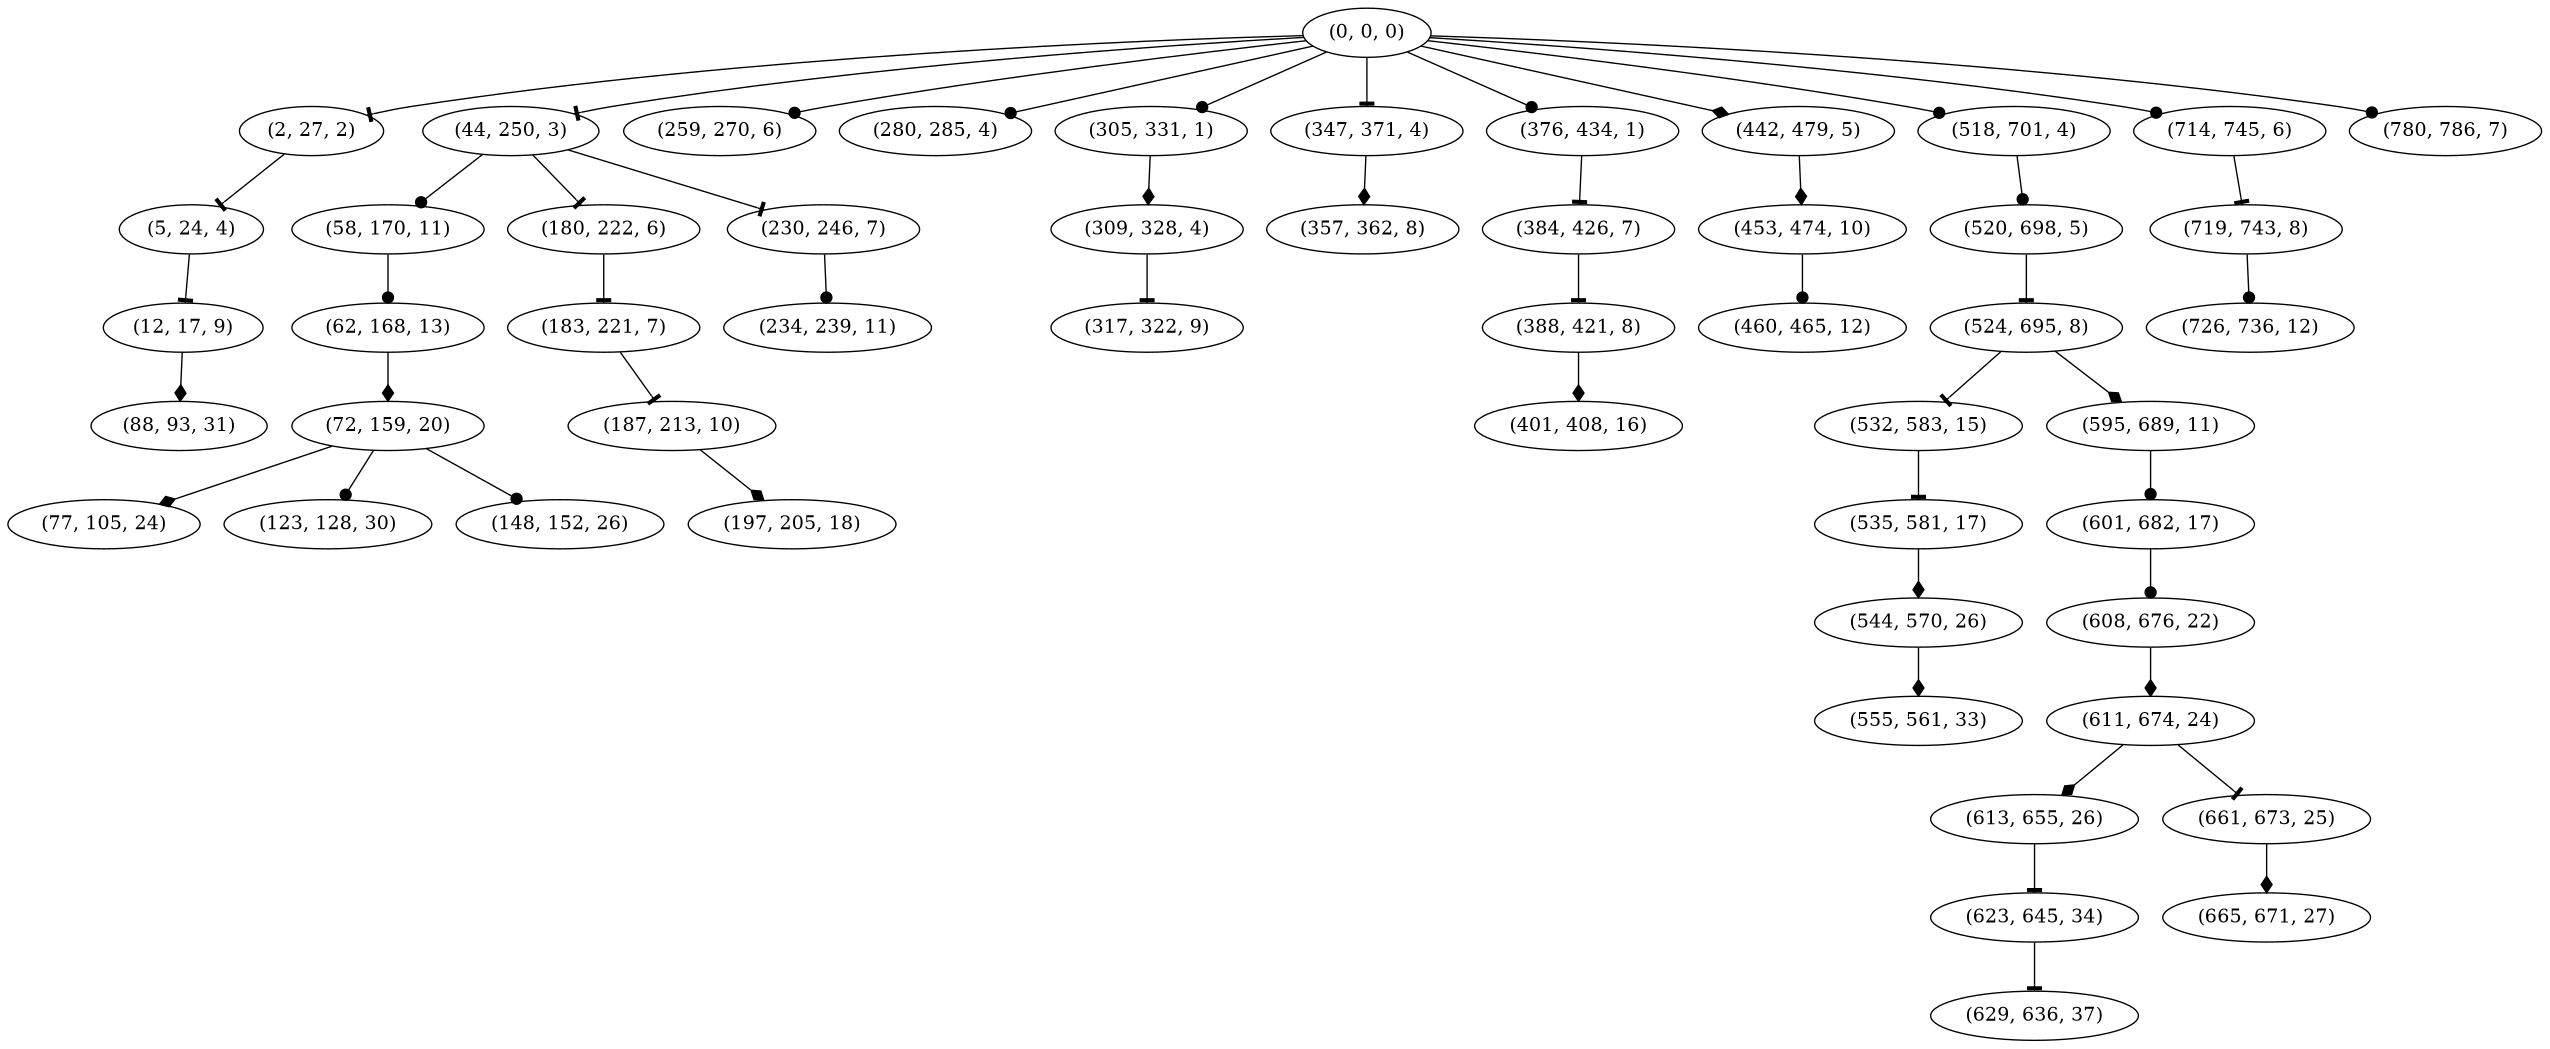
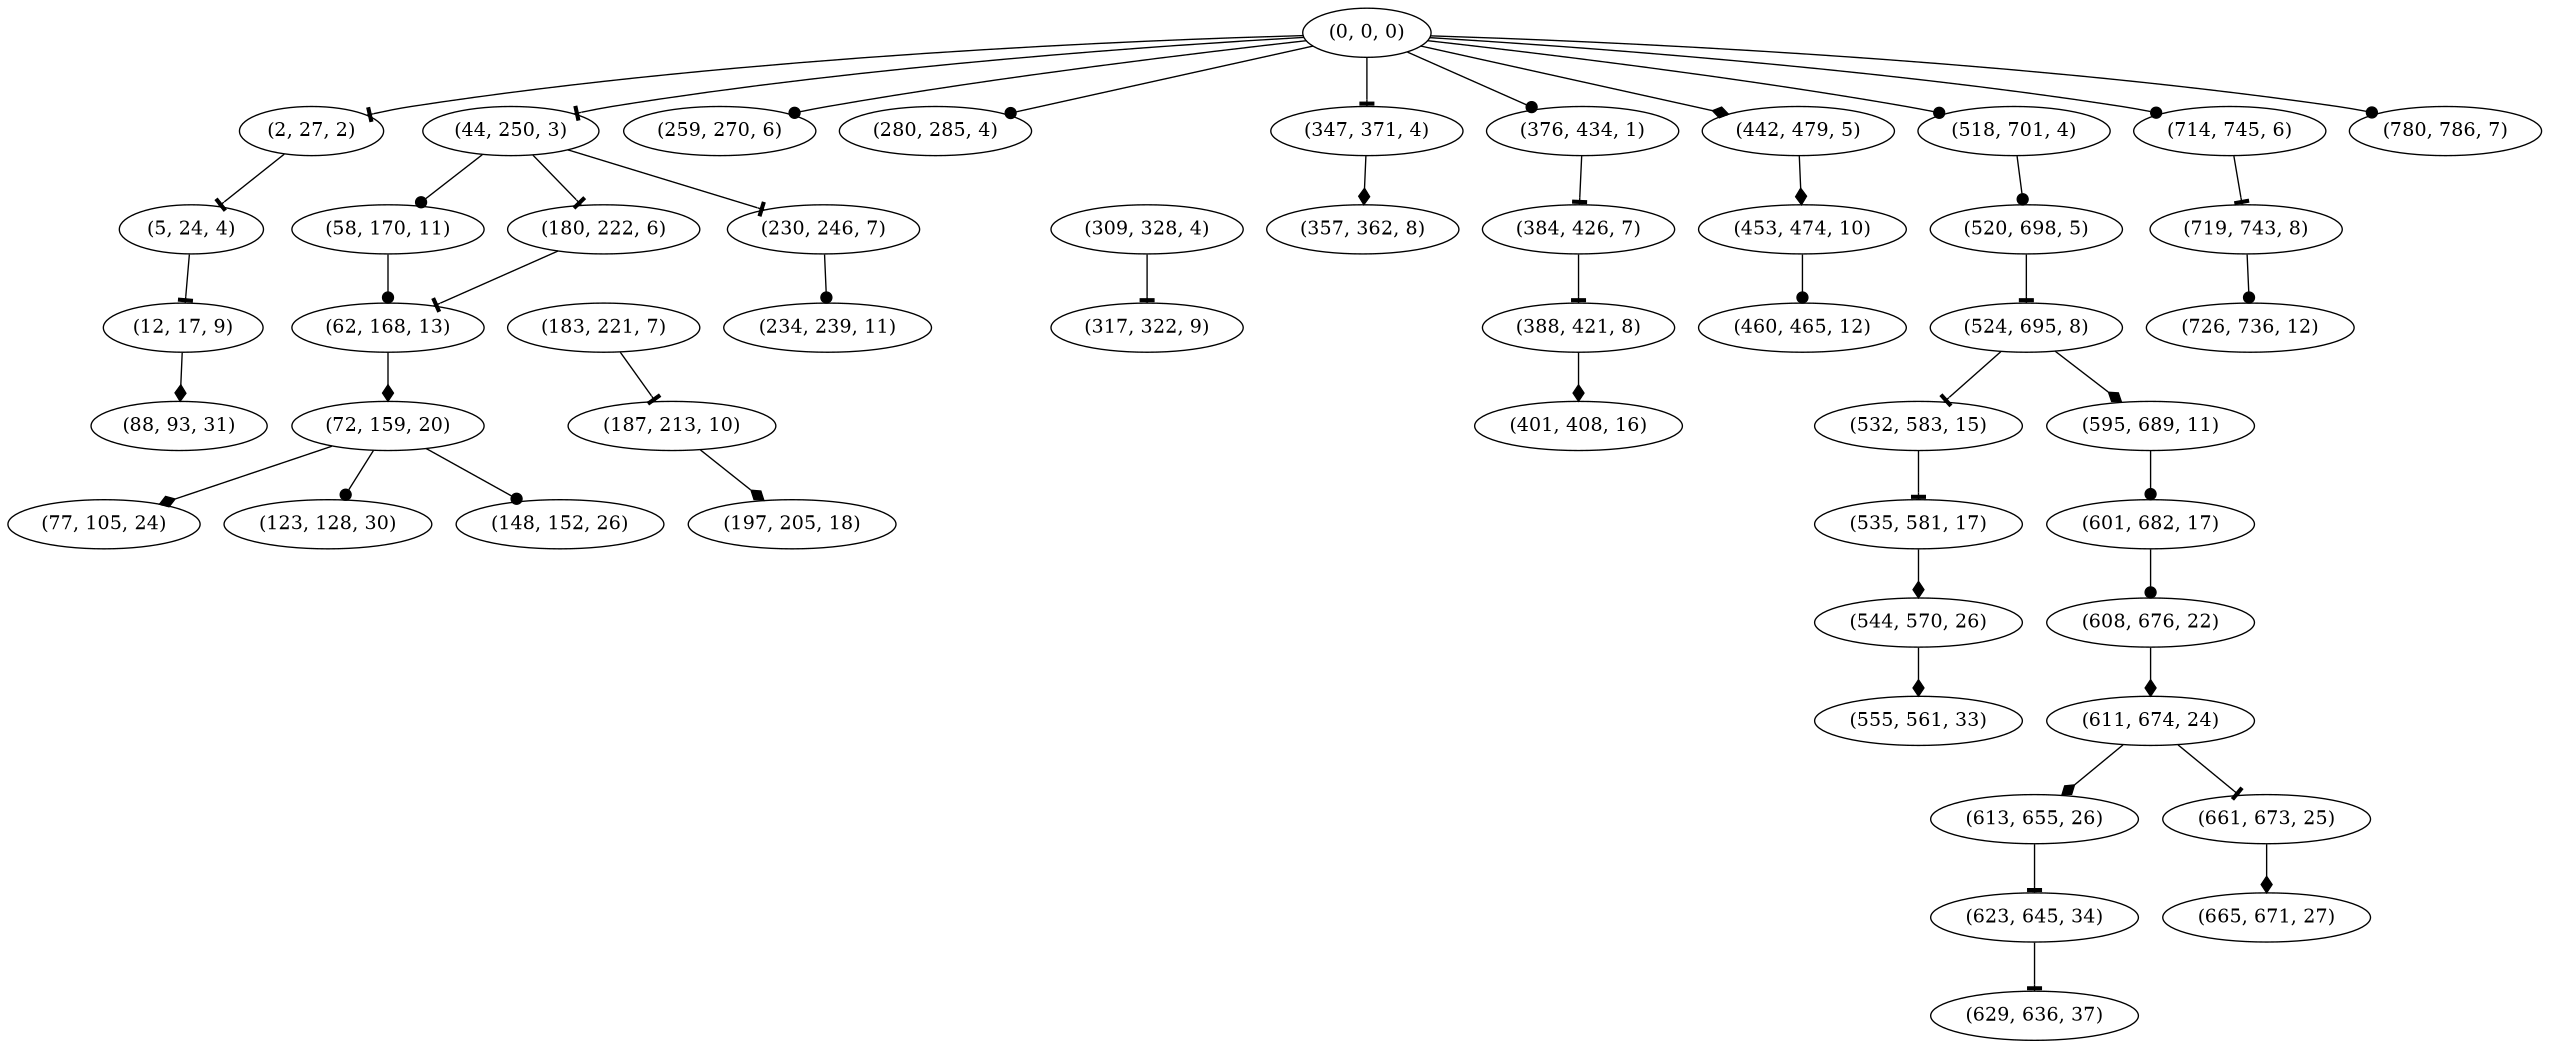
(1151, 131) -> none
(604, 275) -> (499, 277)
